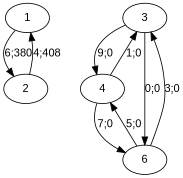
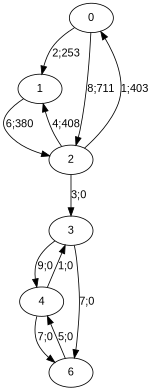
none -> (91, 18)
(153, 89) -> (87, 302)
(165, 93) -> (71, 191)
